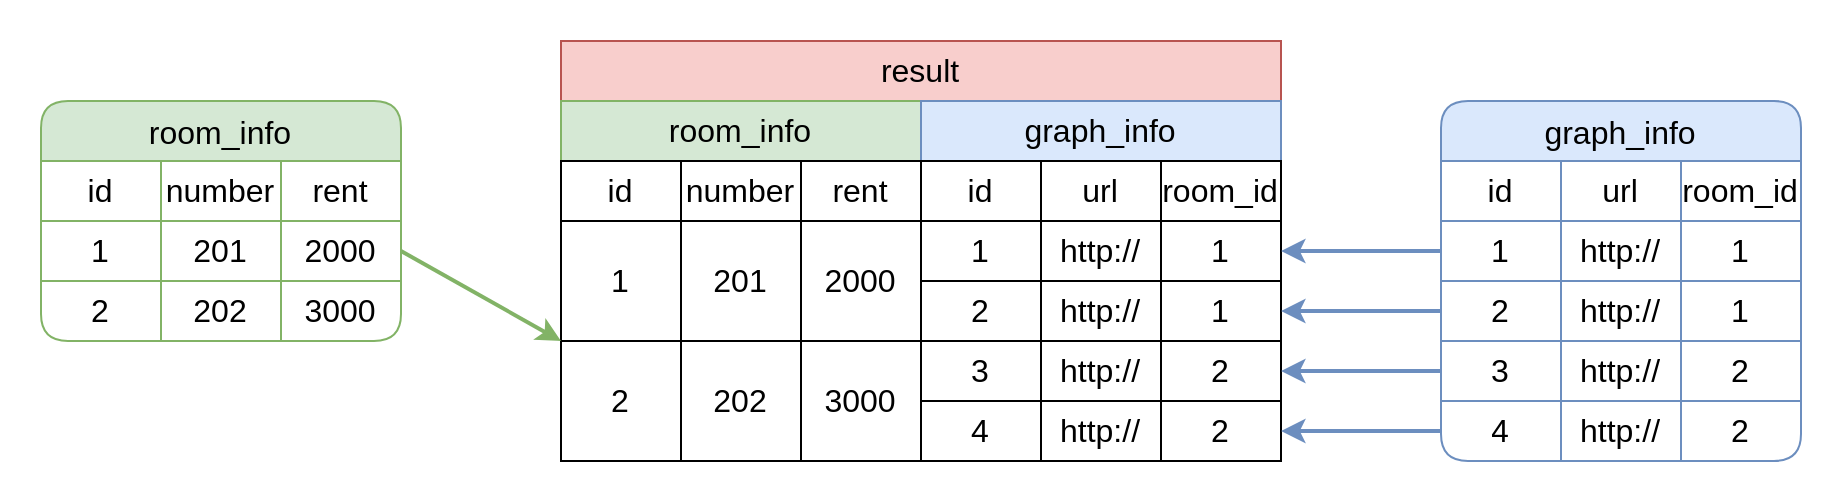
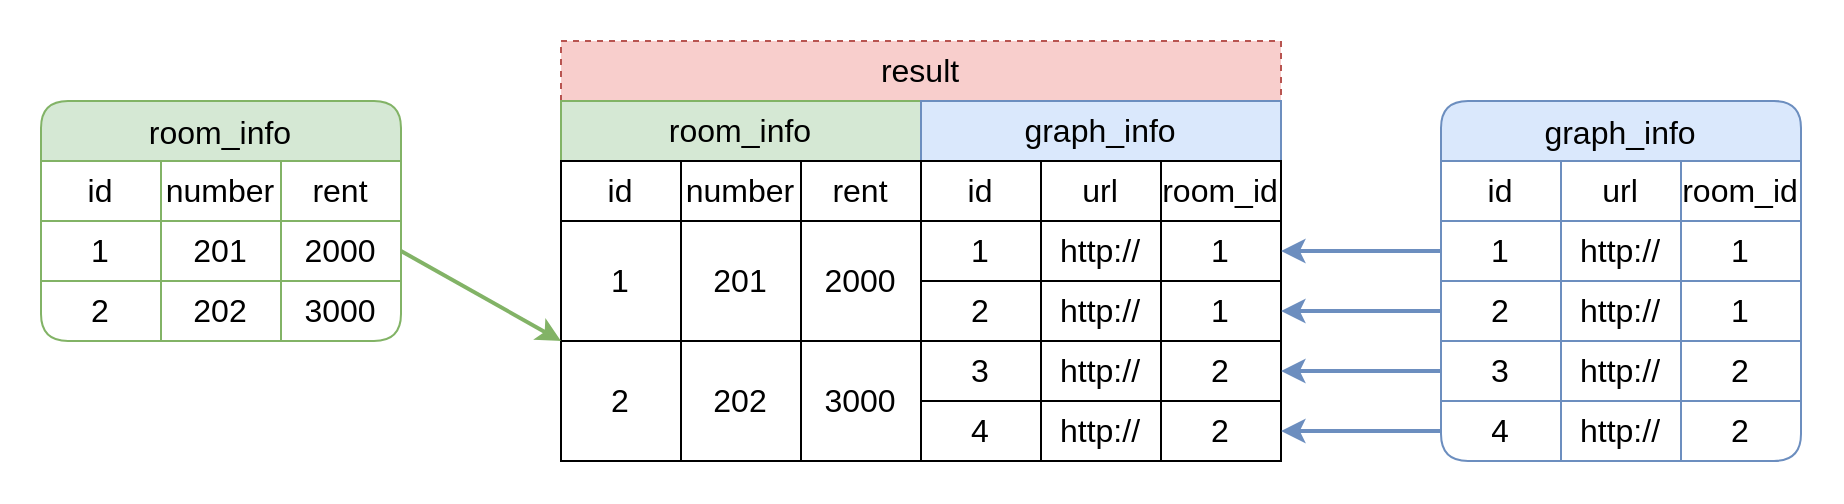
(921, 71) -> (921, 71)
